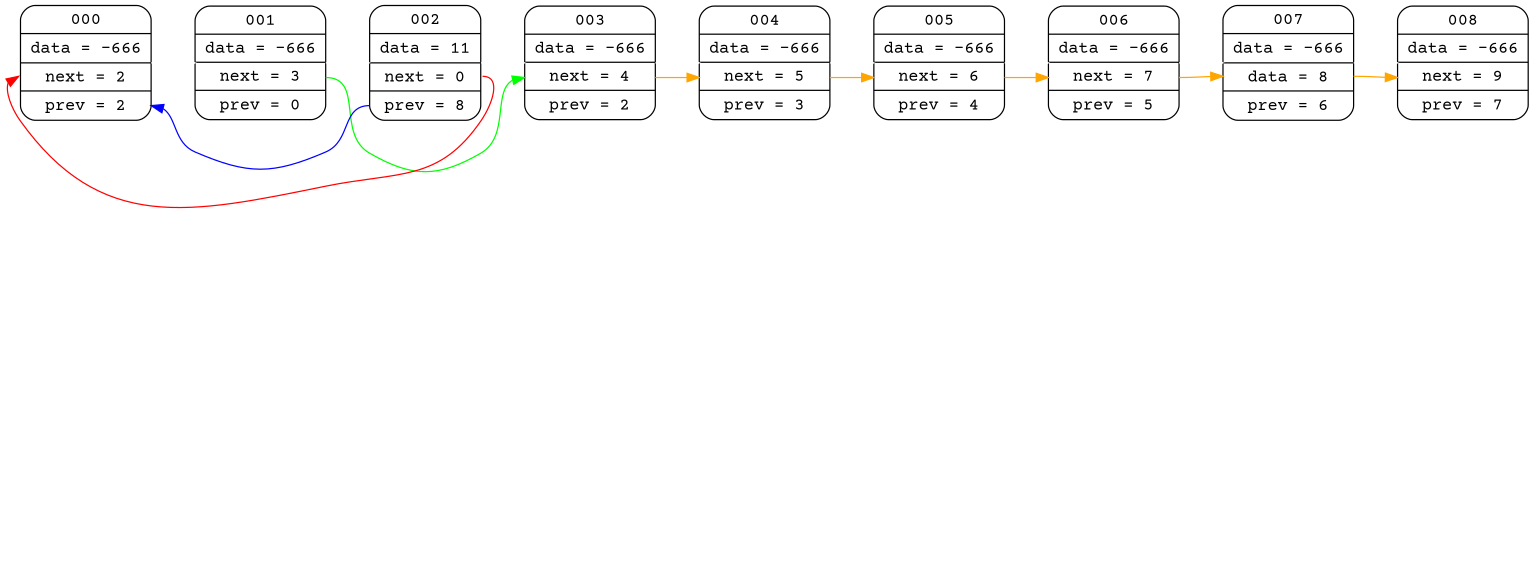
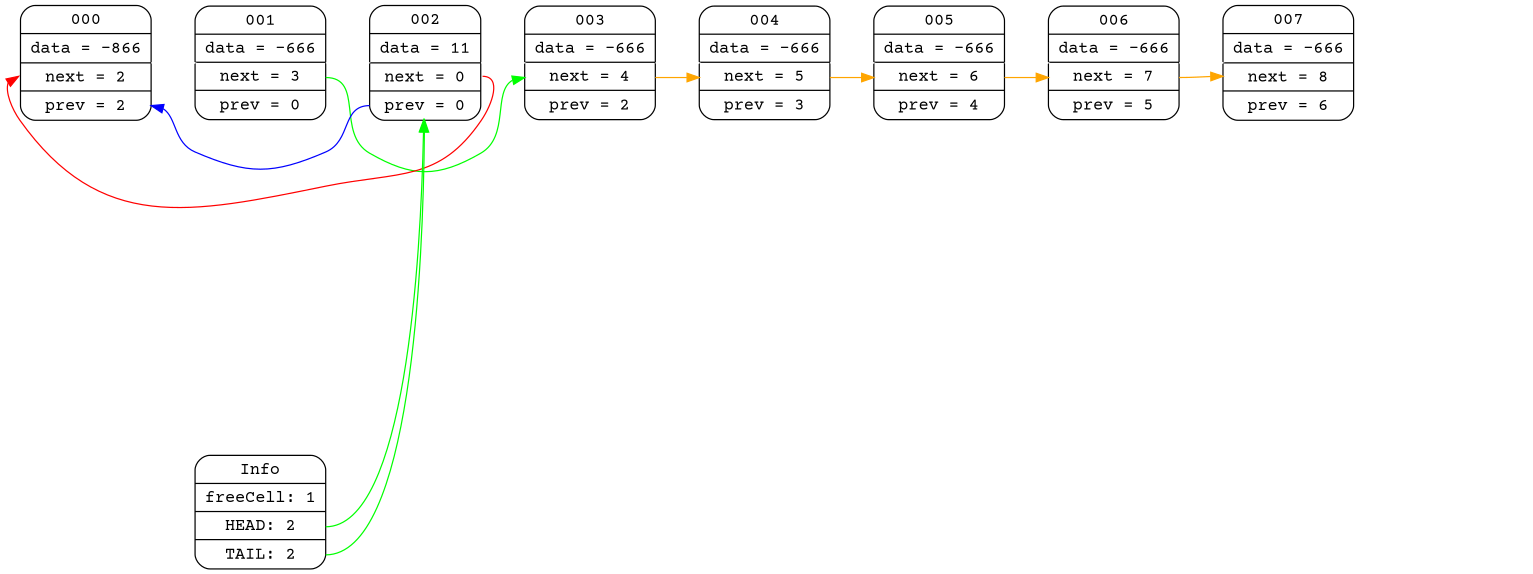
(86, 48) -> (86, 48)
(1463, 63) -> none
(1288, 76) -> (1288, 76)
(425, 105) -> (425, 105)
none -> (260, 512)
